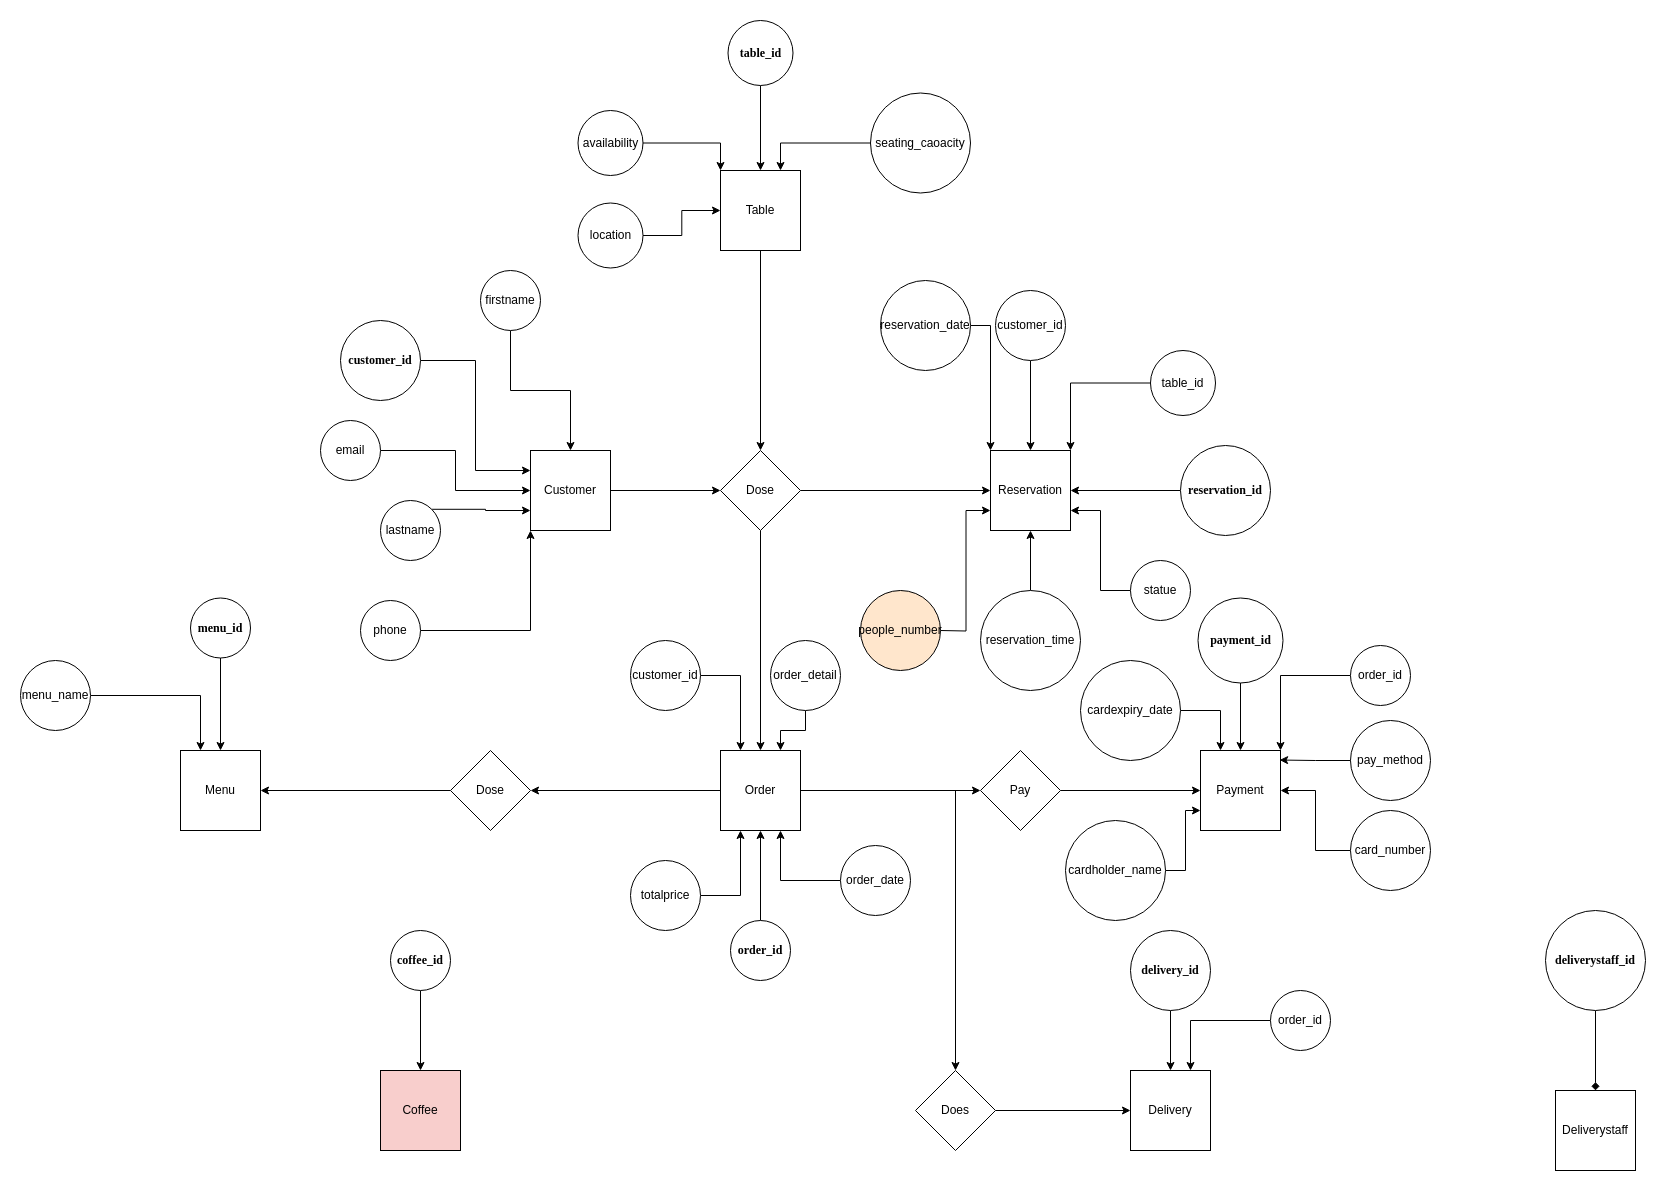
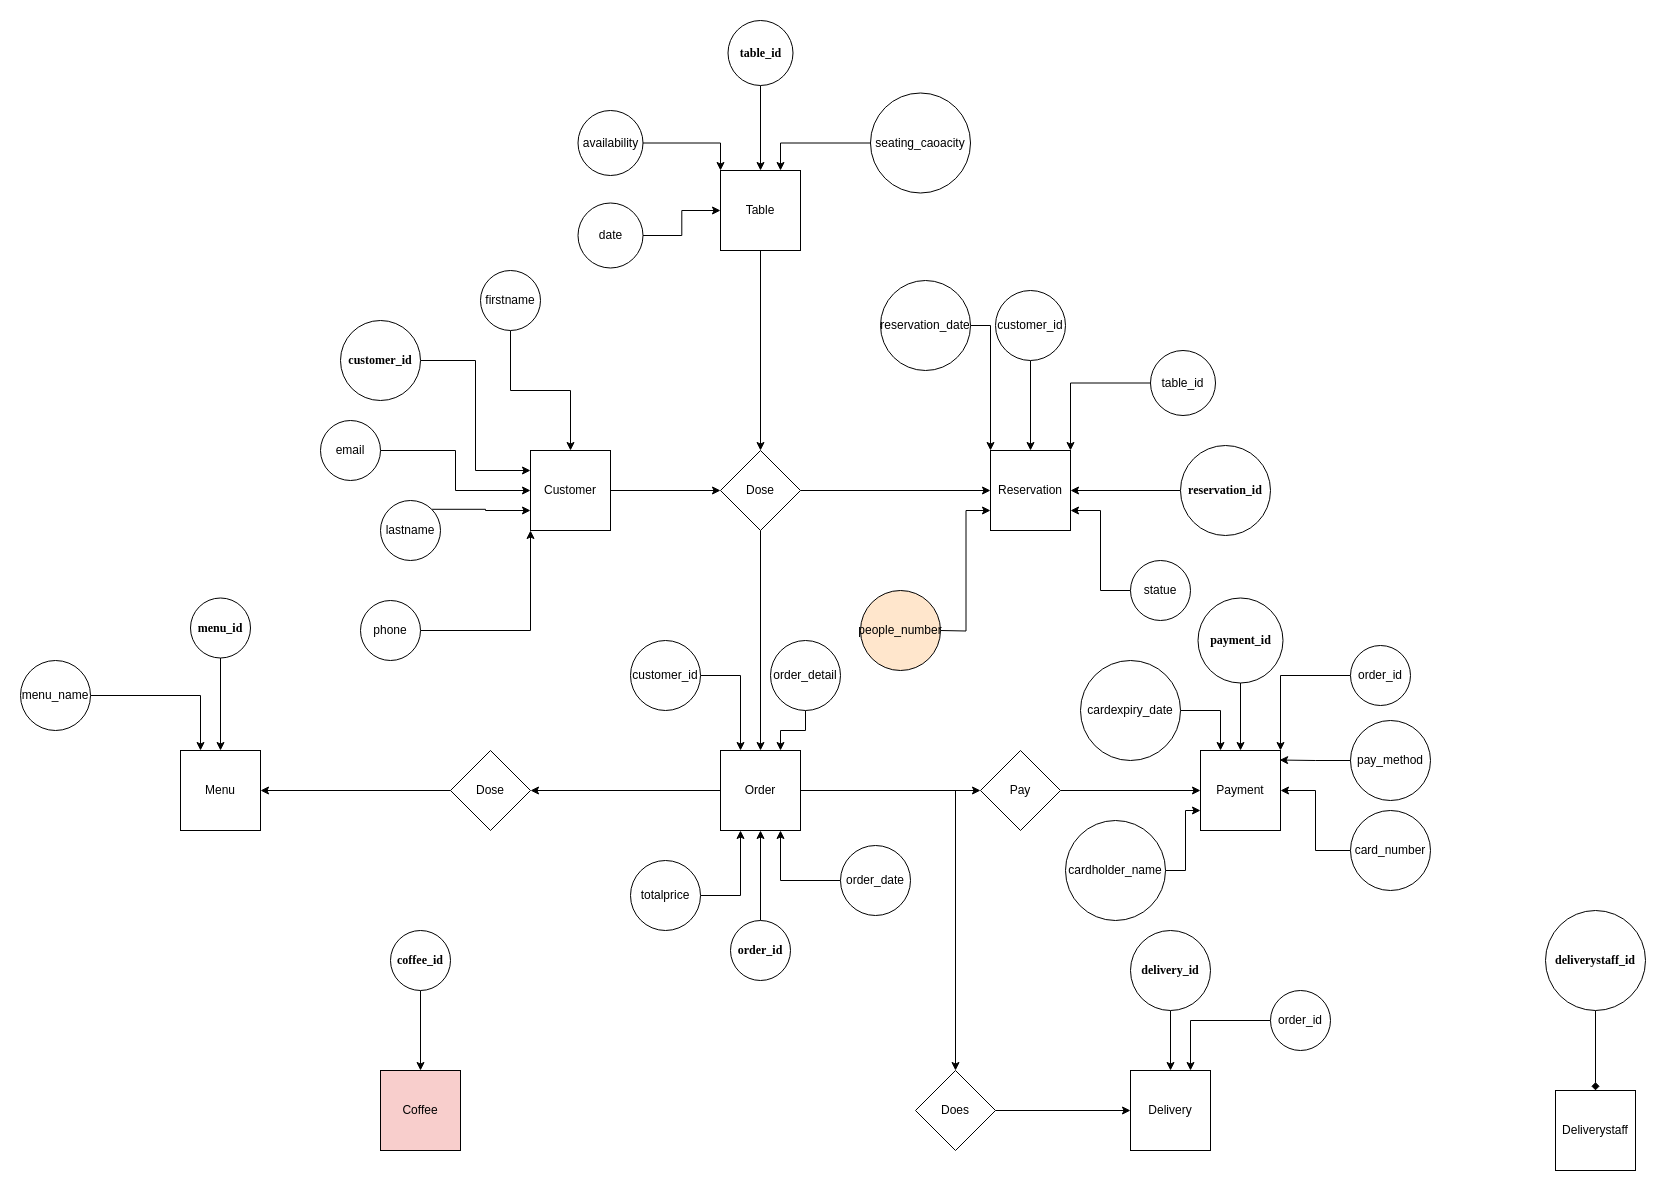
(611, 236) -> (611, 236)
(1031, 564) -> none
(1031, 641) -> none
